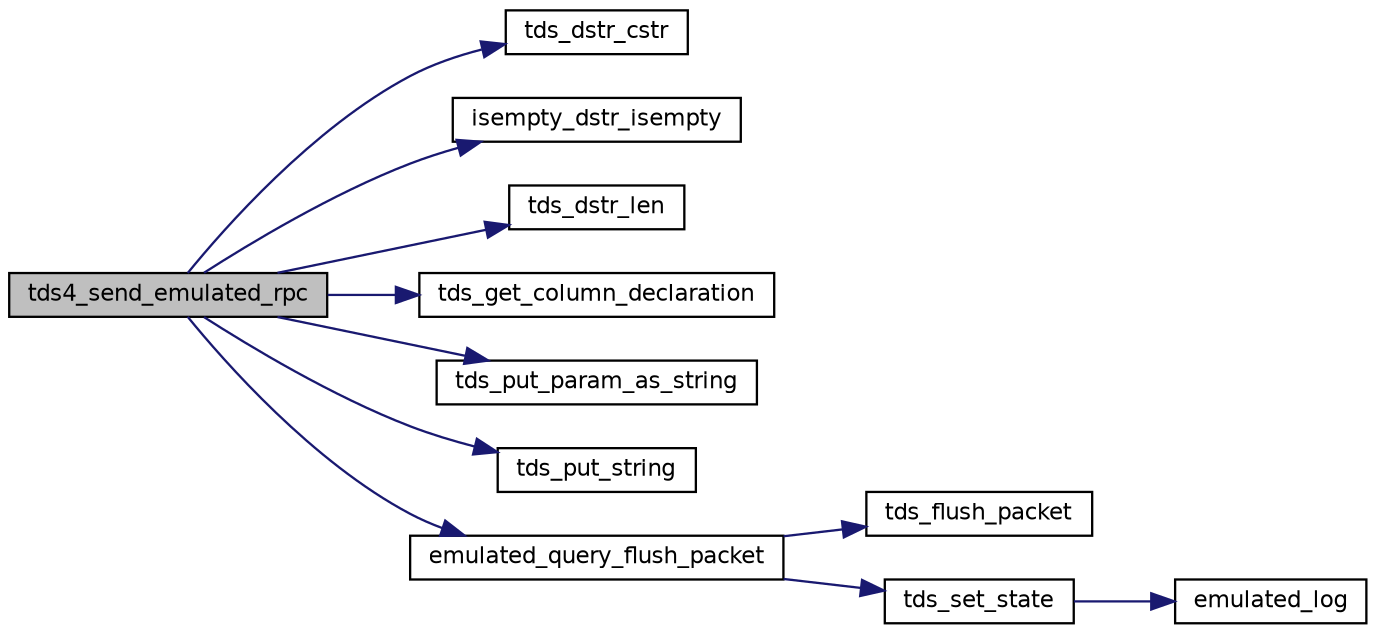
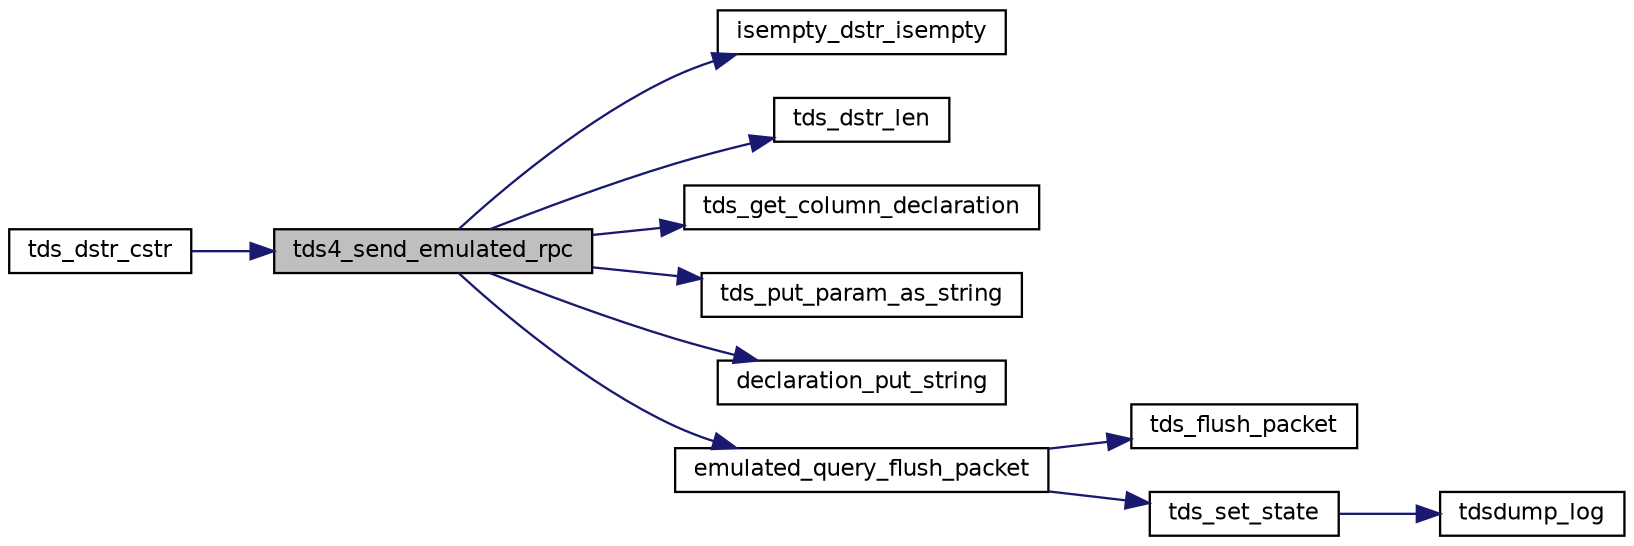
(319, 139) -> (221, 251)
(597, 470) -> (862, 382)
(1271, 601) -> (1532, 514)
